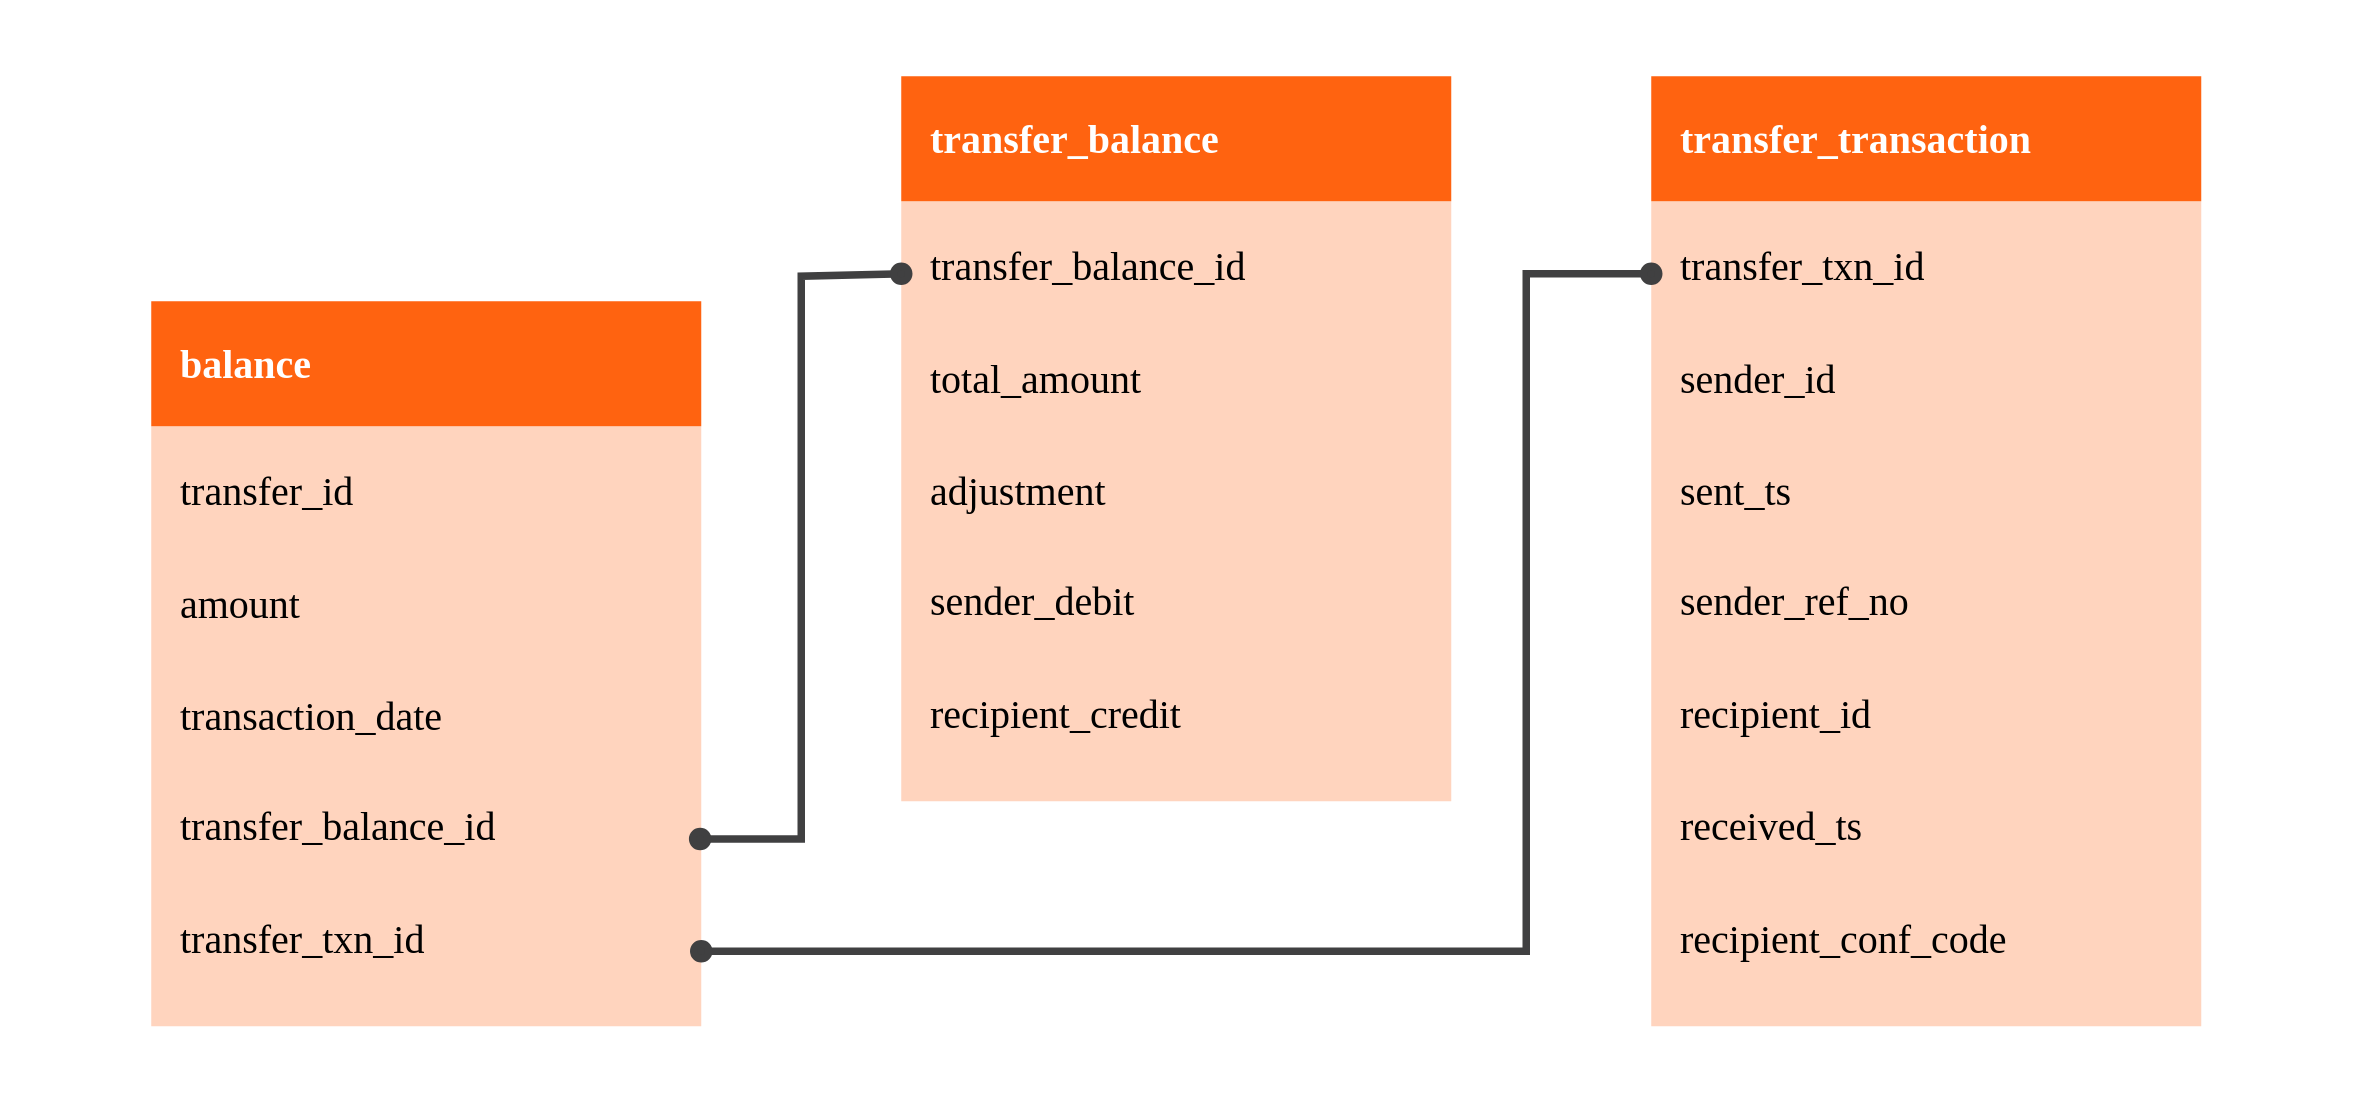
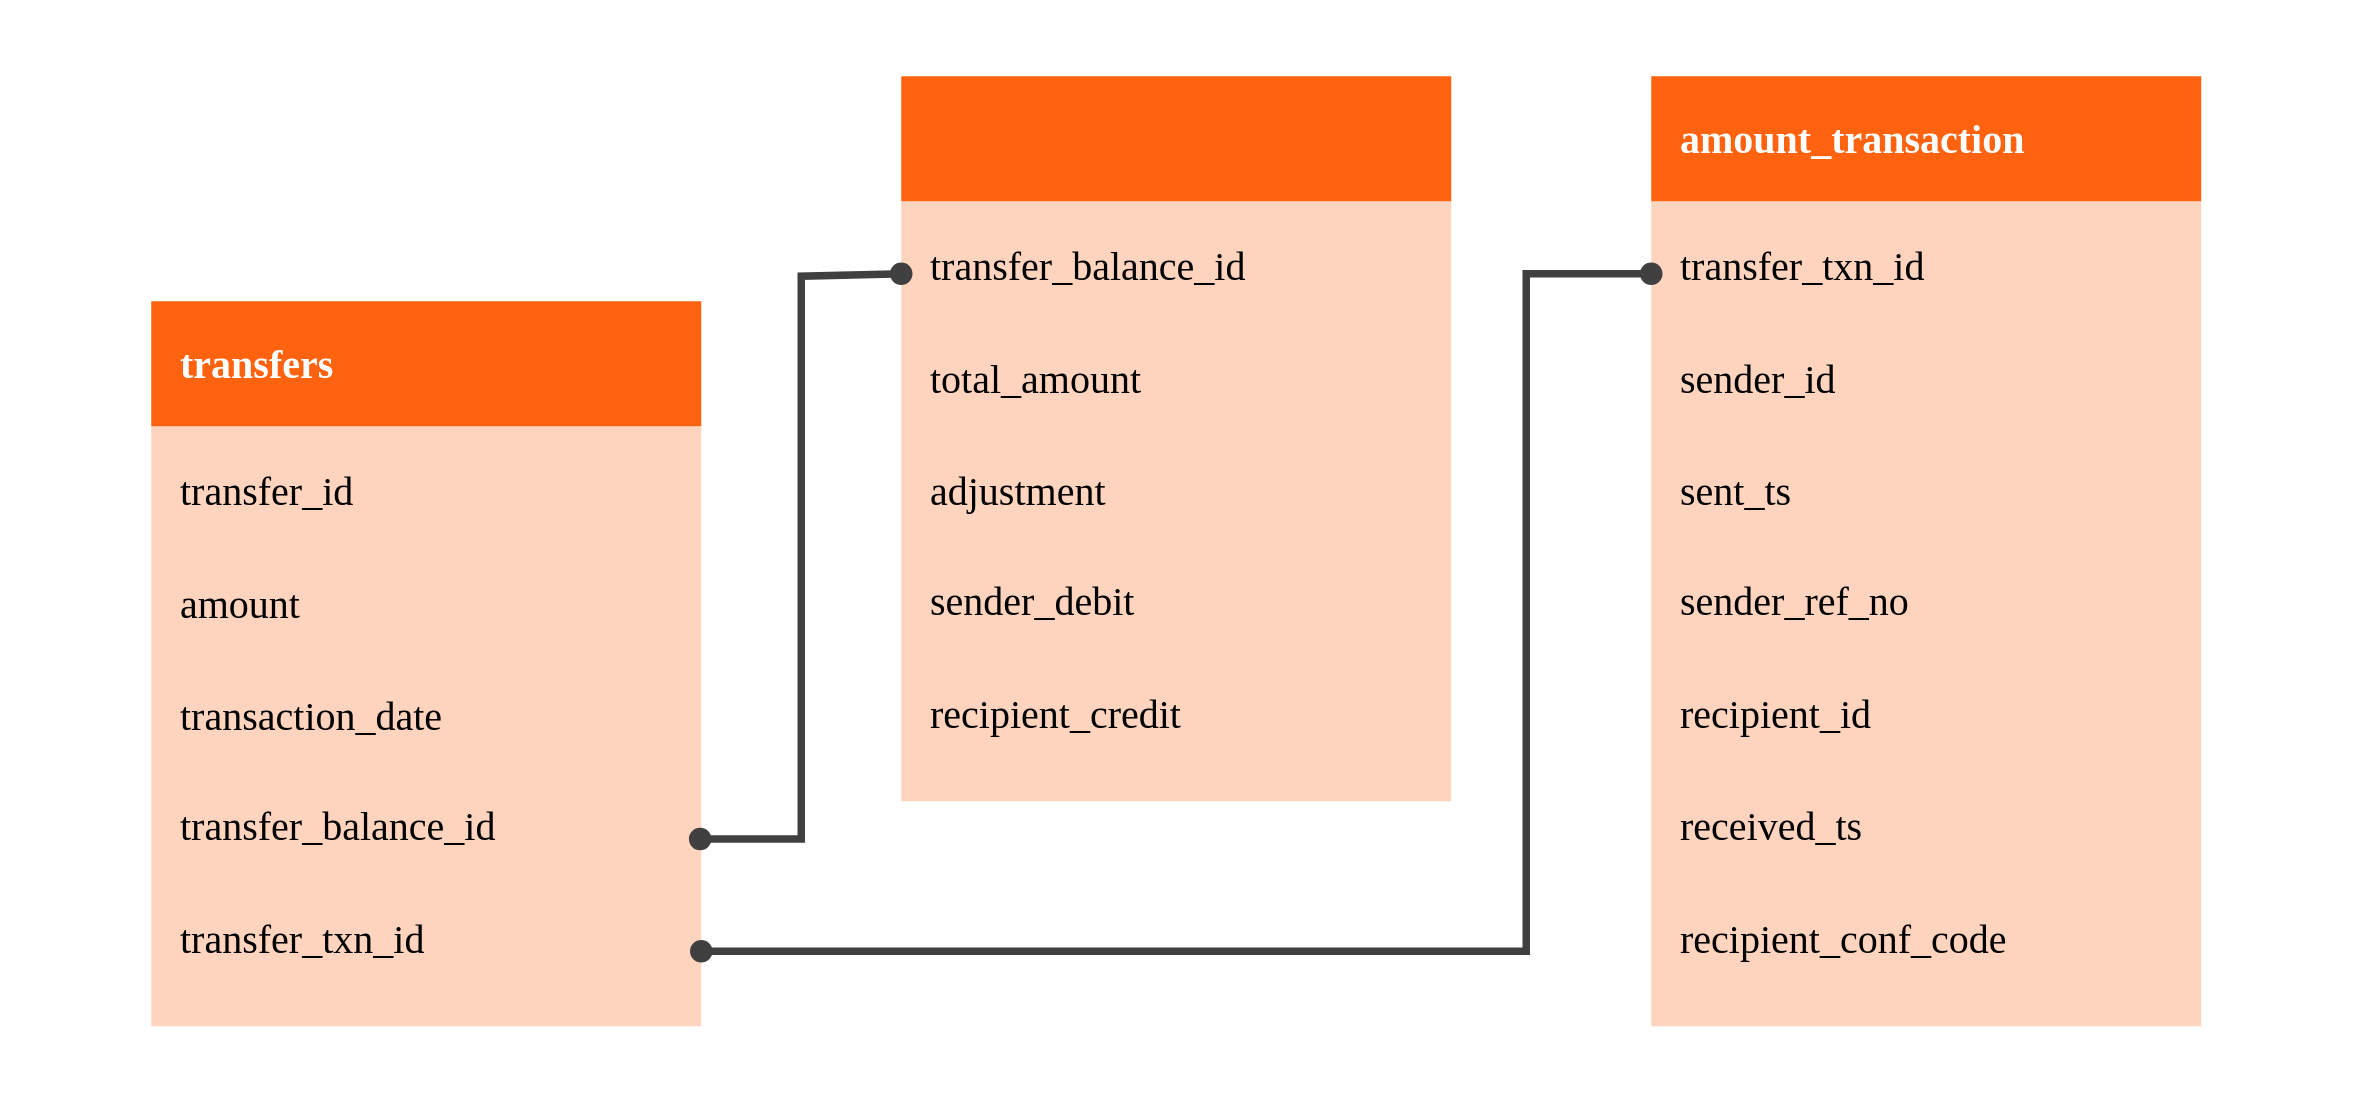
(1114, 139) -> none
(1845, 139) -> (1829, 139)
(236, 364) -> (257, 364)
